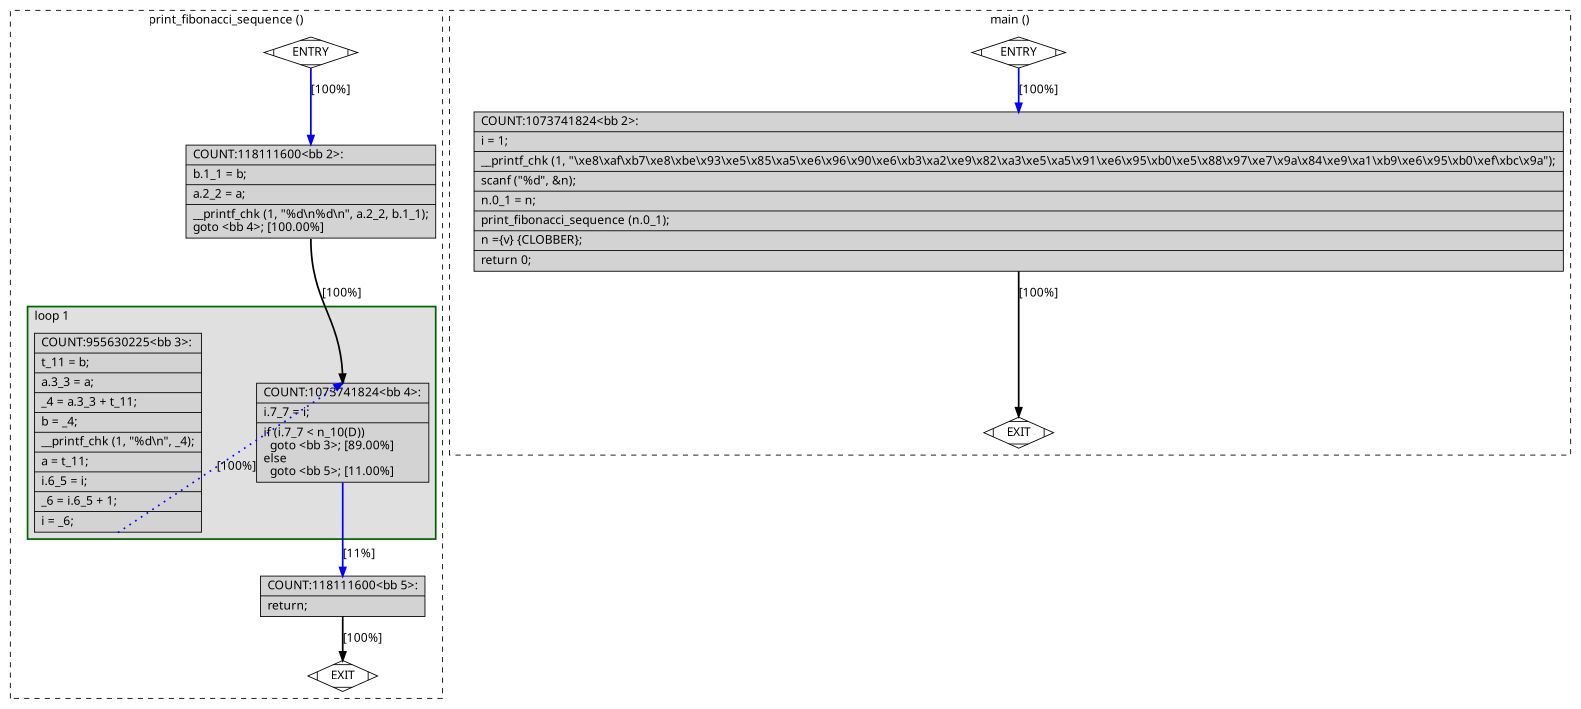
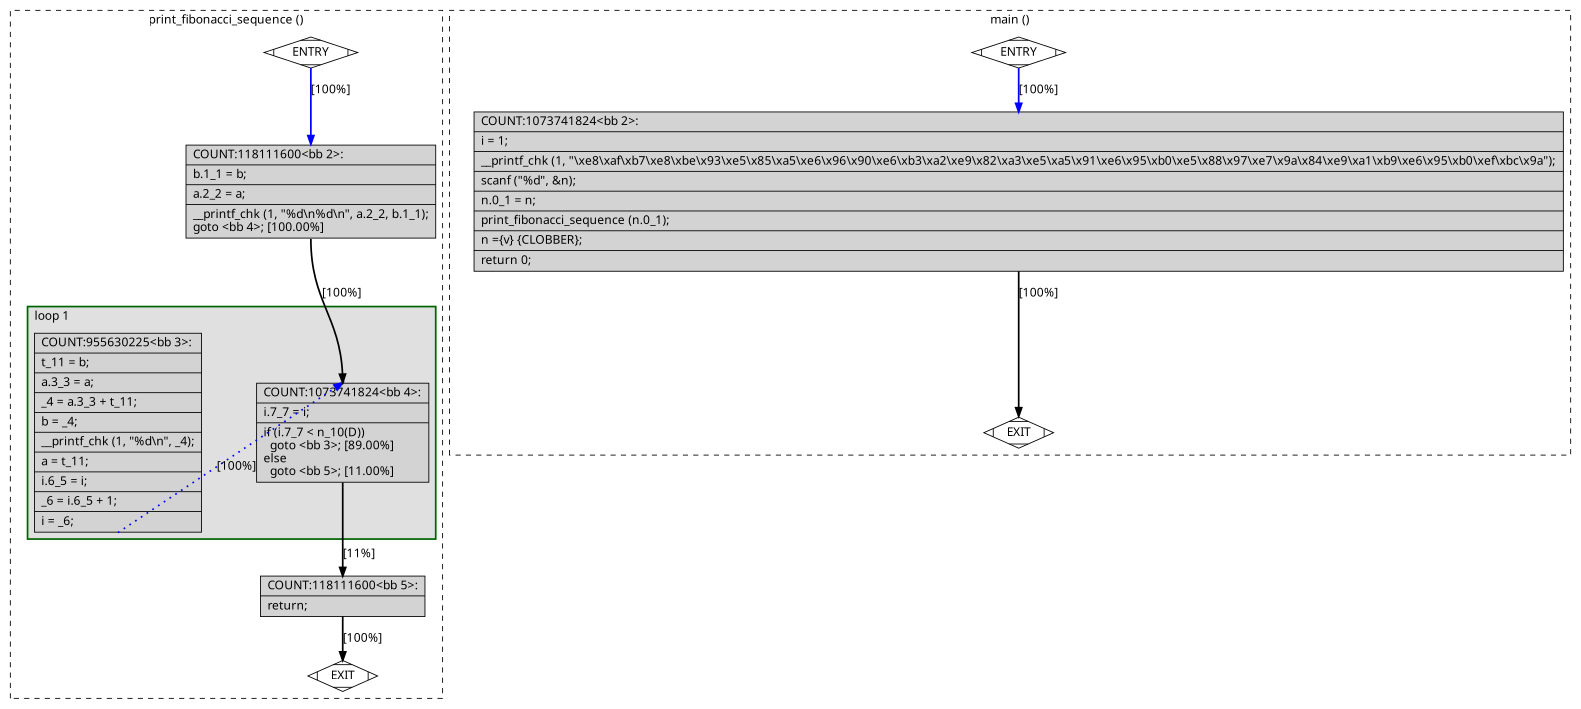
(343, 525) -> (343, 525)
